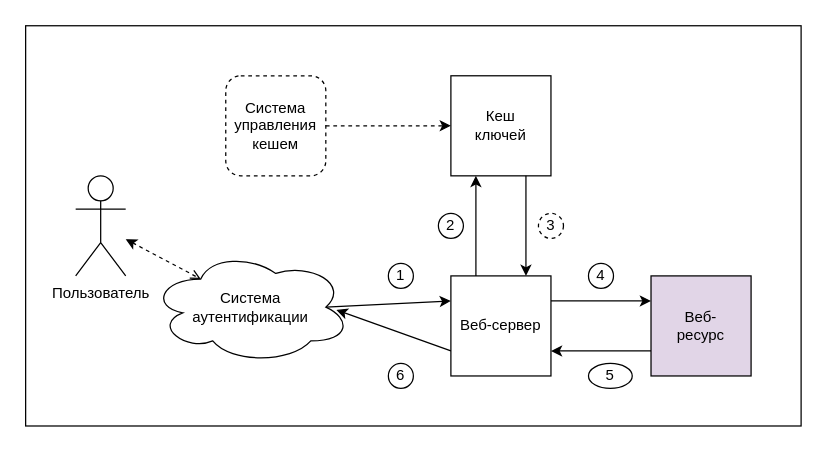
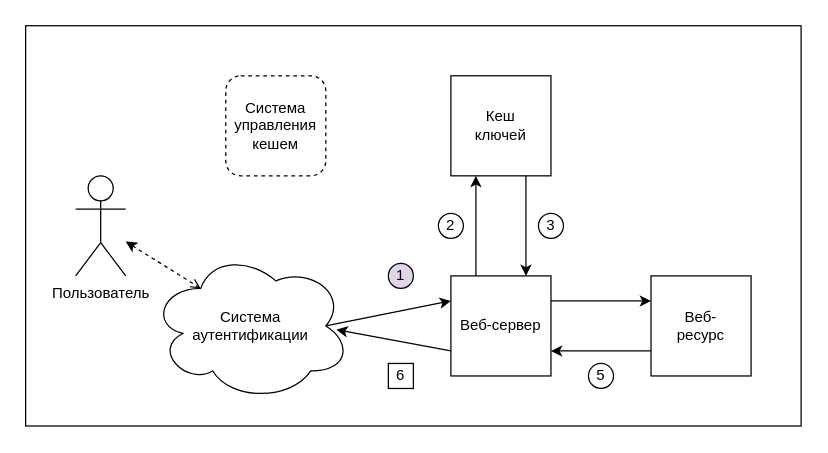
(384, 126) -> none
(551, 226) -> (551, 226)
(401, 276) -> (401, 276)
(601, 276) -> none
(251, 307) -> (251, 326)
(701, 326) -> (701, 326)
(401, 376) -> (401, 376)
(610, 376) -> (601, 376)
